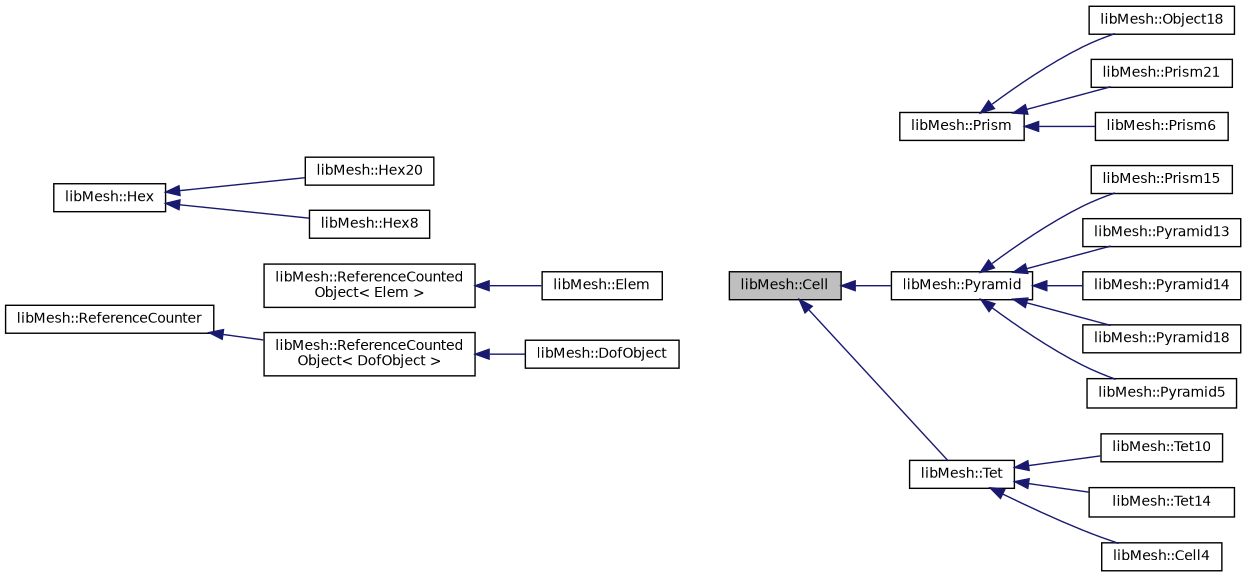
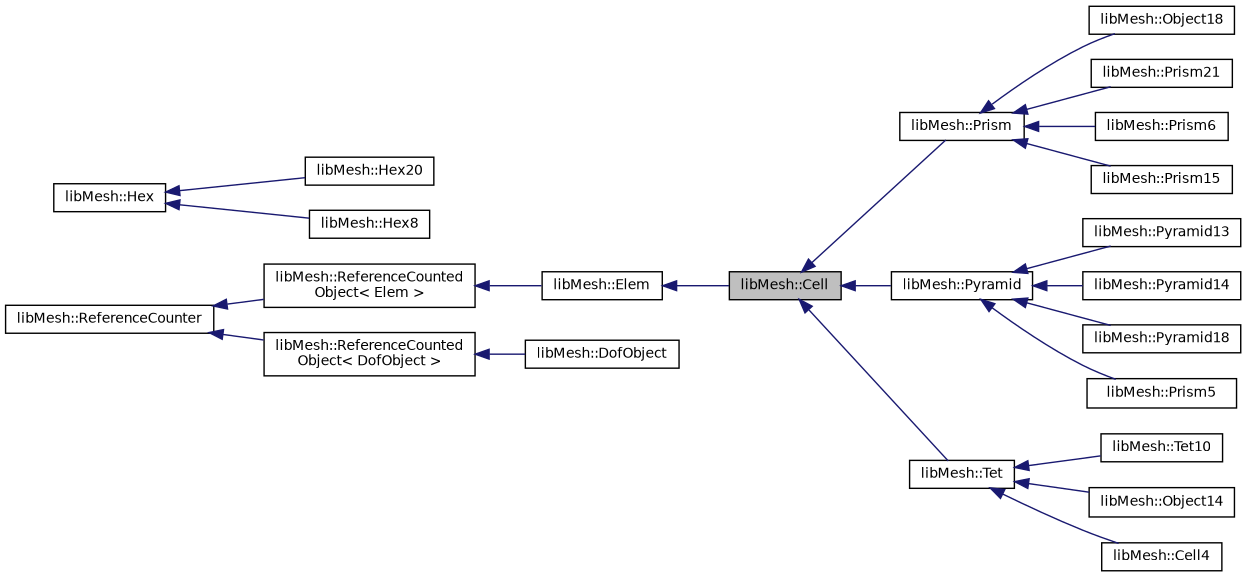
none -> (879, 201)
(1051, 224) -> (1069, 155)
none -> (703, 286)
none -> (246, 302)
(1162, 393) -> (1162, 393)
(1162, 502) -> (1162, 502)
